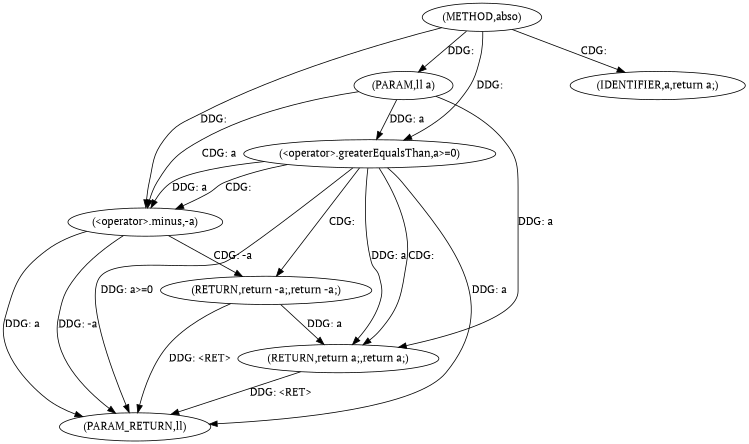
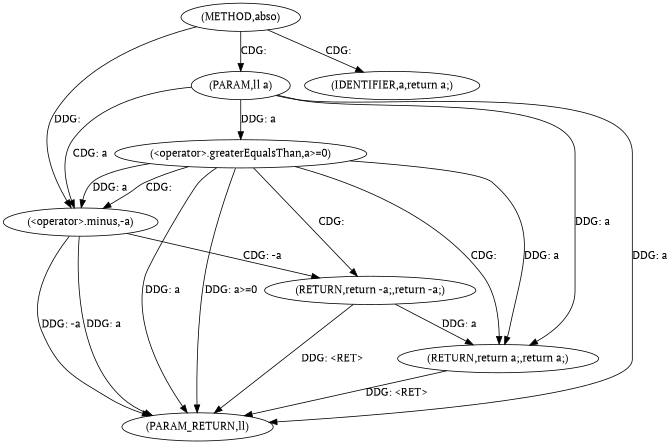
(462, 51) -> (255, 51)
(464, 95) -> none
none -> (632, 251)
